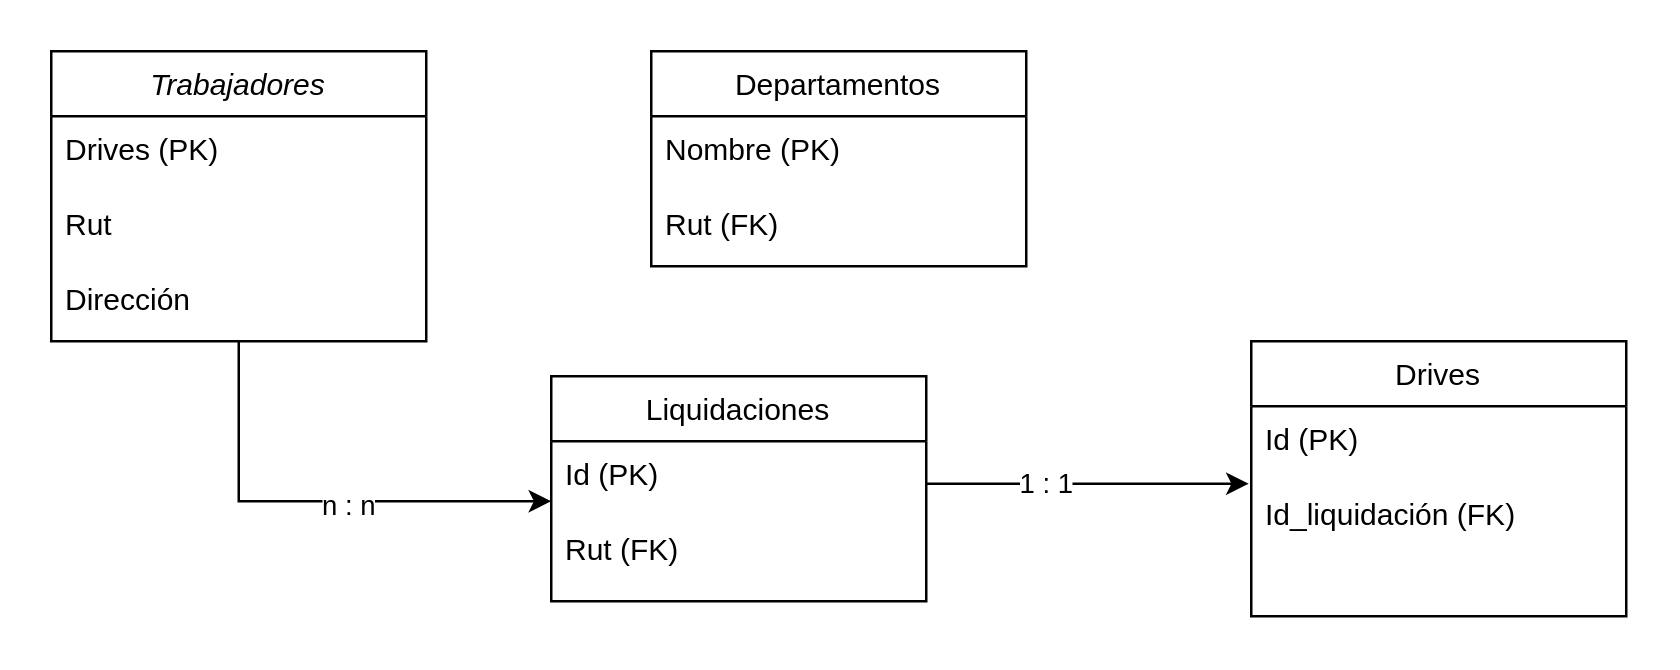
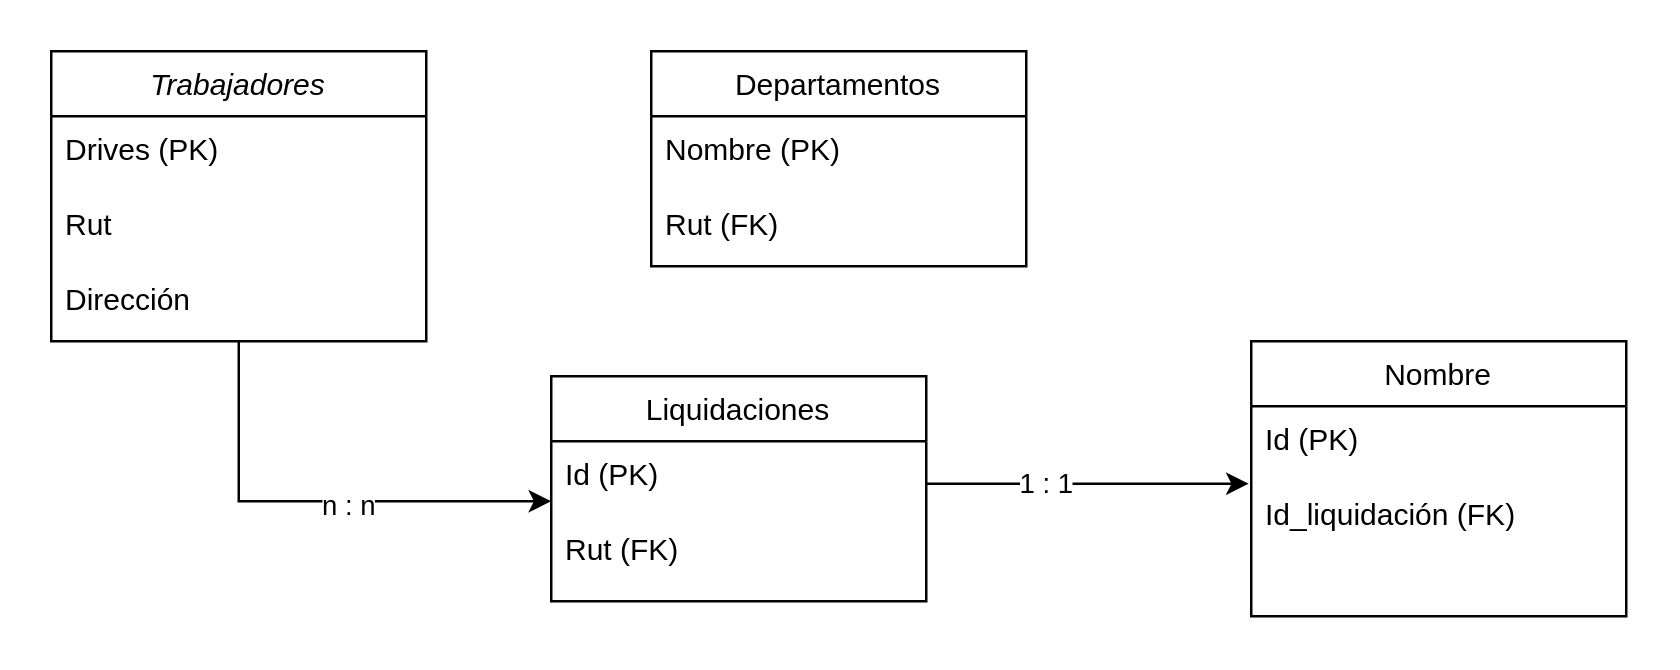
(1438, 375) -> (1438, 375)
